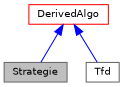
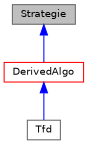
(49, 48) -> (44, 49)
